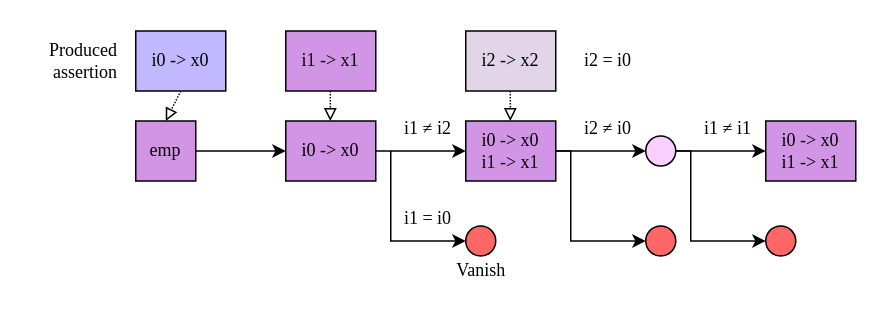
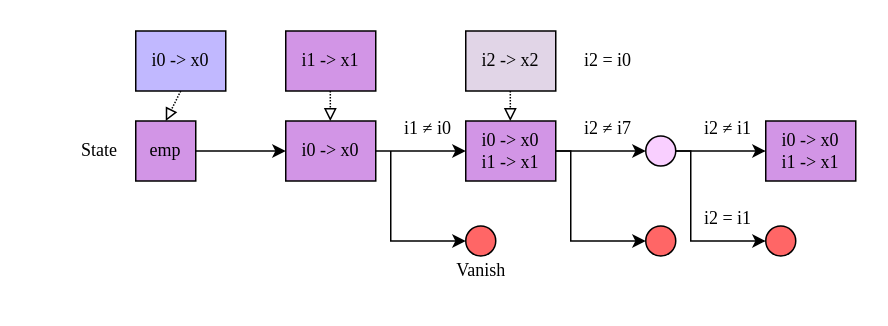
(76, 61) -> none
(428, 128) -> (428, 128)
(608, 128) -> (608, 128)
(728, 128) -> (728, 128)
none -> (76, 151)
(428, 218) -> none
none -> (728, 218)
